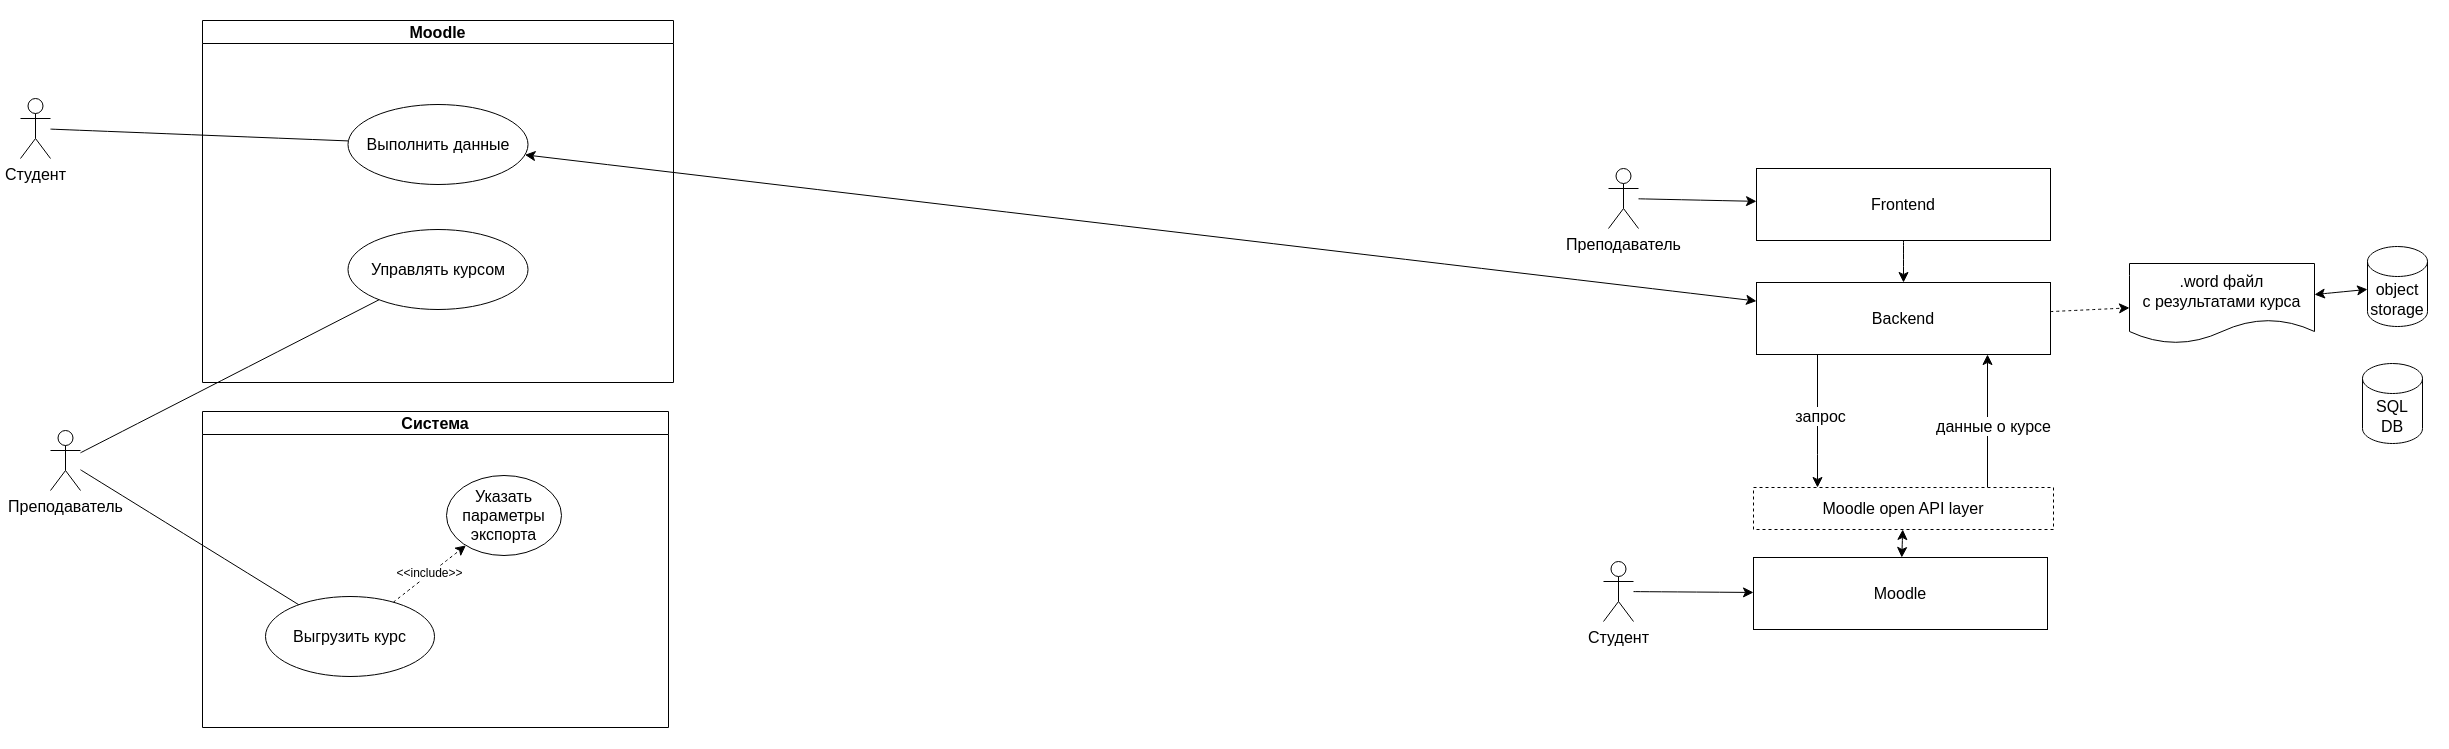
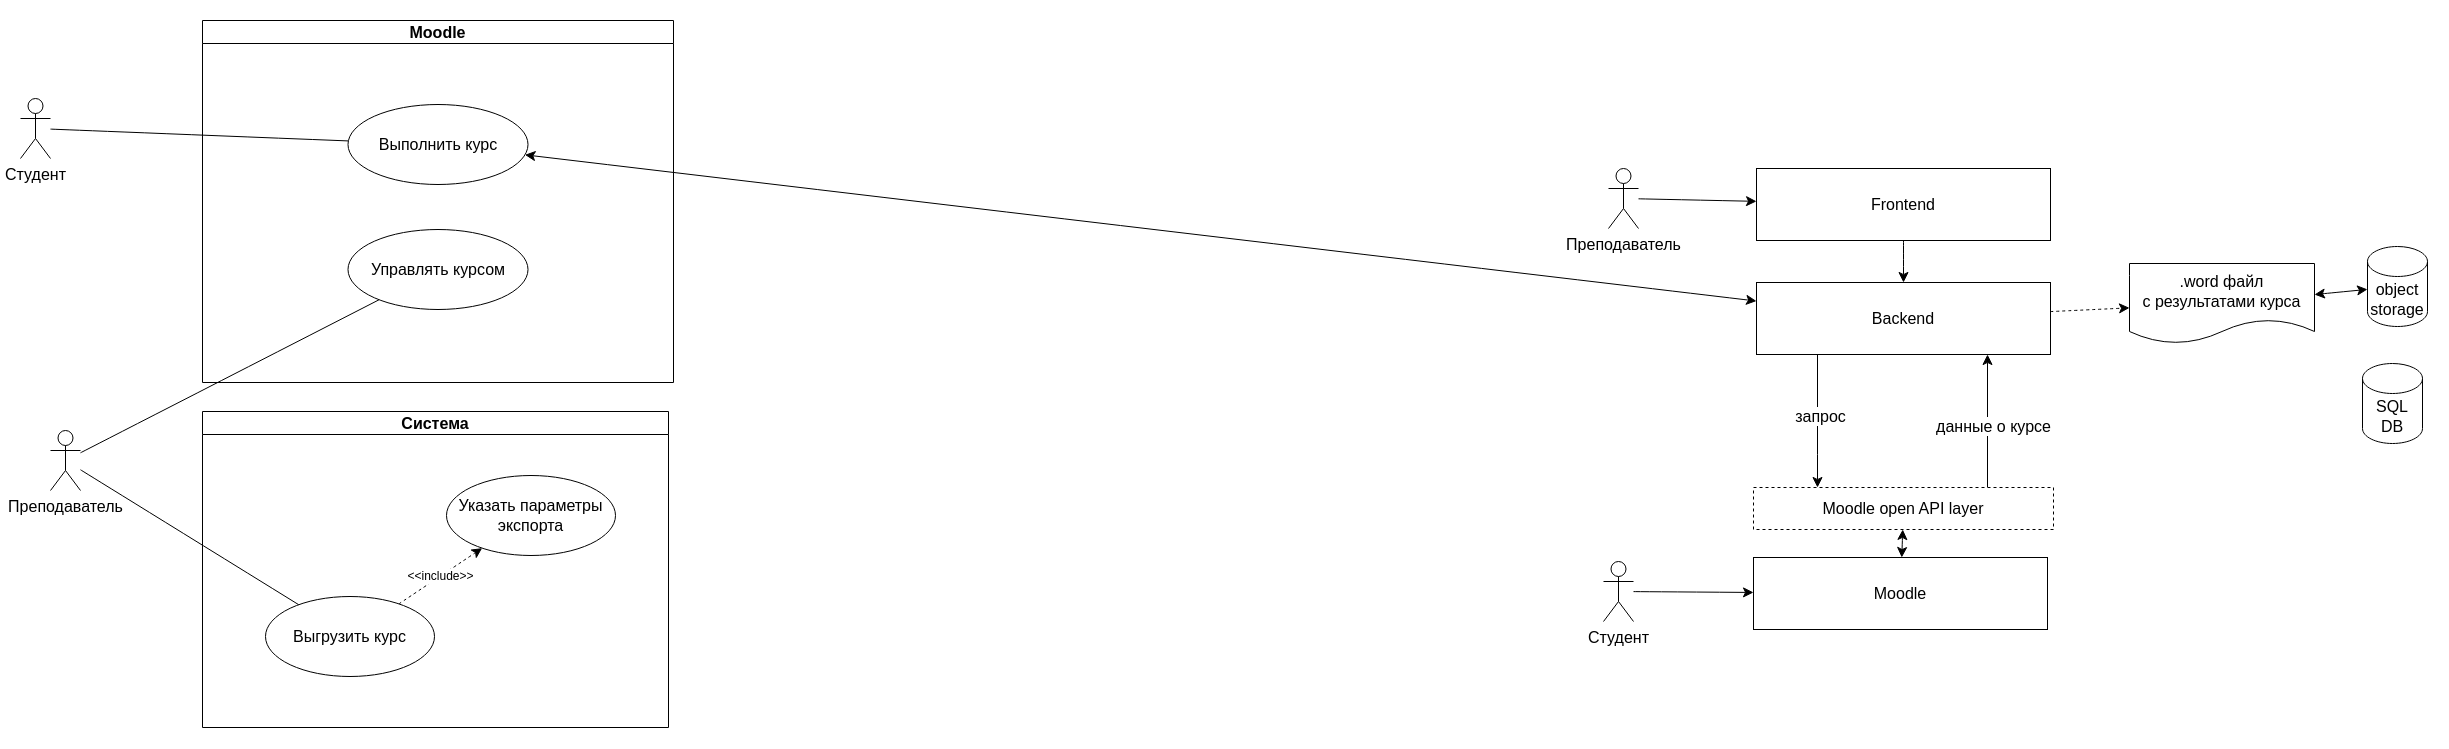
(439, 145) -> (439, 145)
(504, 516) -> (531, 516)
